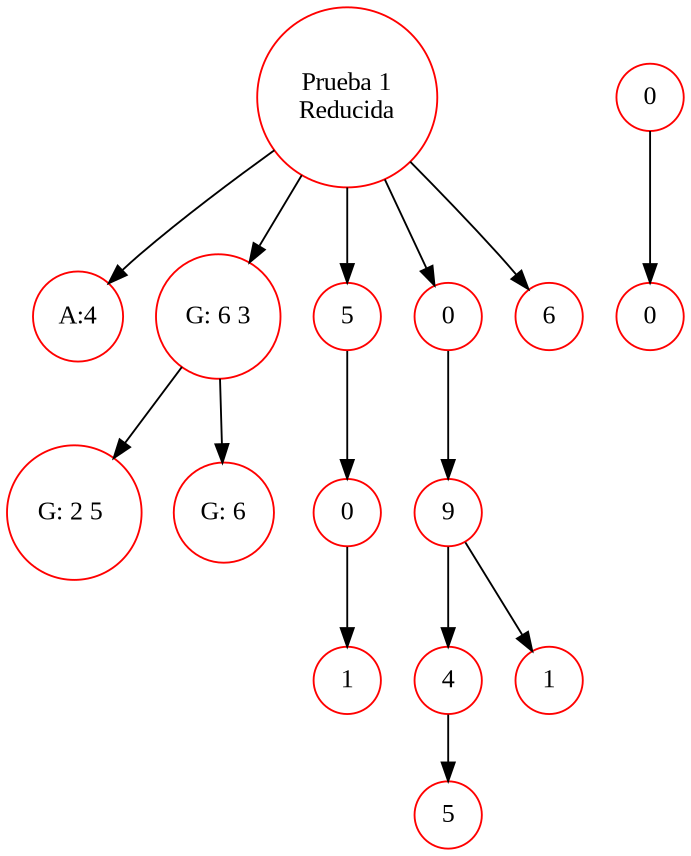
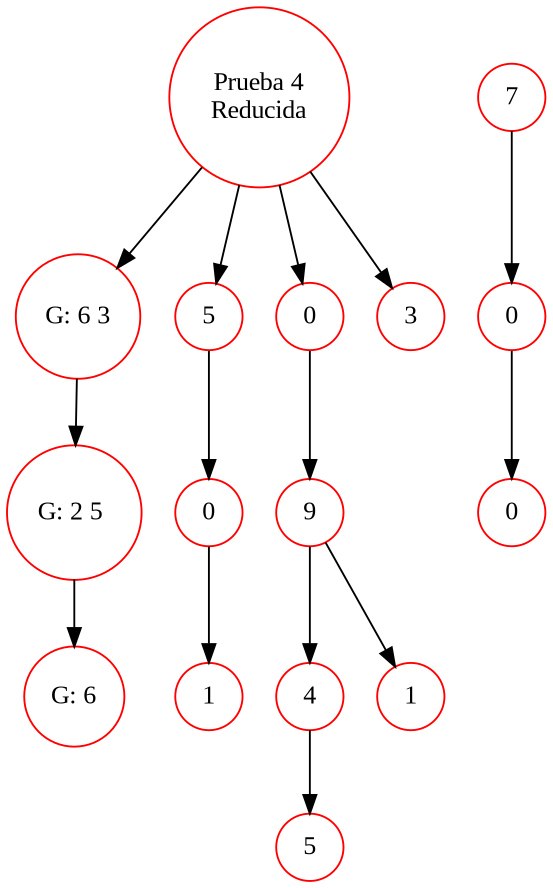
(347, 97) -> (259, 97)
none -> (512, 97)
(78, 317) -> none
(549, 317) -> (411, 317)
(221, 411) -> (74, 604)
